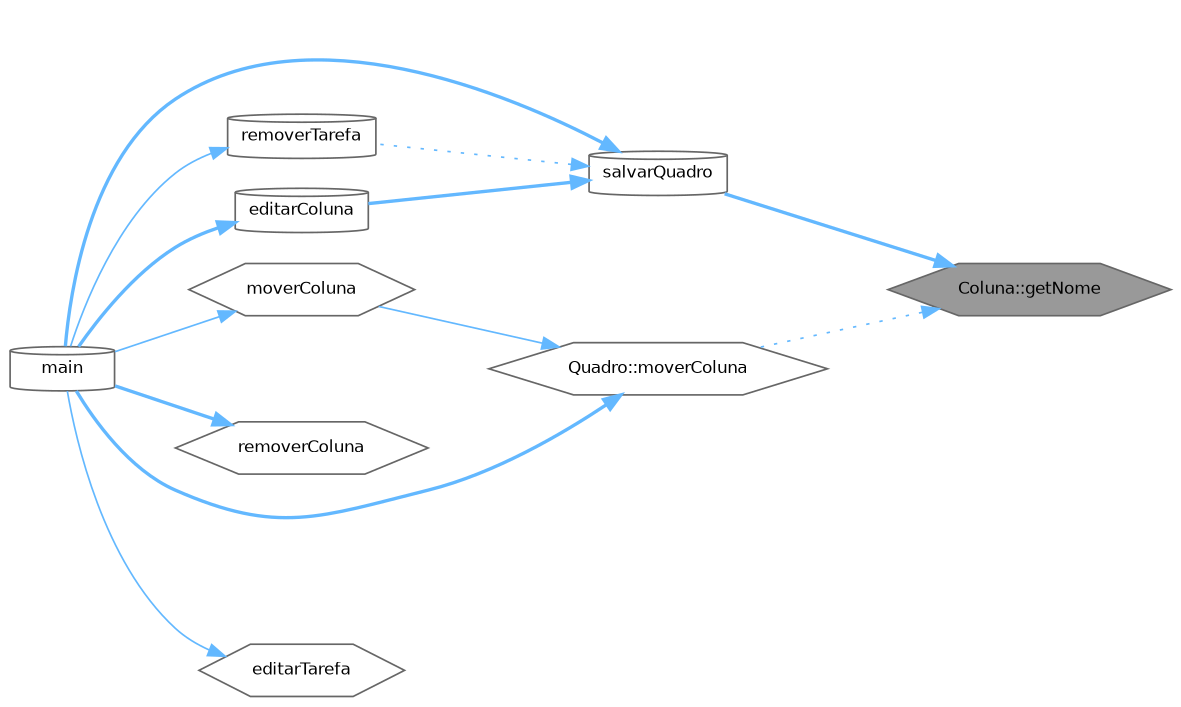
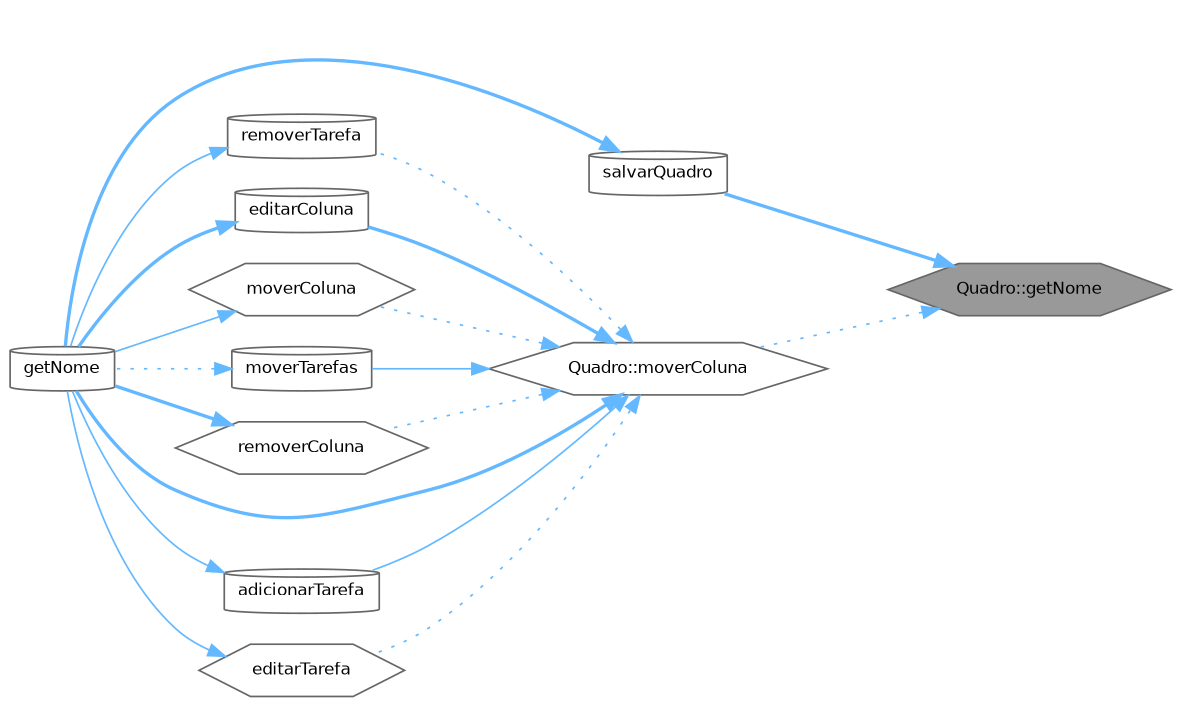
(474, 154) -> (508, 227)
(470, 193) -> (487, 274)
(1030, 290) -> (1030, 290)
(460, 325) -> (460, 325)
(62, 369) -> (62, 369)
none -> (302, 369)
none -> (464, 412)
none -> (518, 551)
none -> (302, 591)
